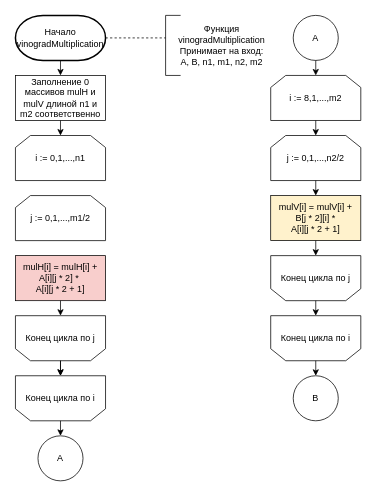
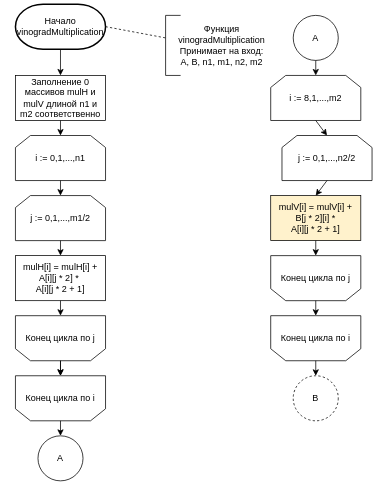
(60, 38) -> (60, 27)
(315, 158) -> (327, 158)
none -> (60, 185)
none -> (60, 245)
(60, 278) -> (60, 278)
(315, 398) -> (315, 398)
